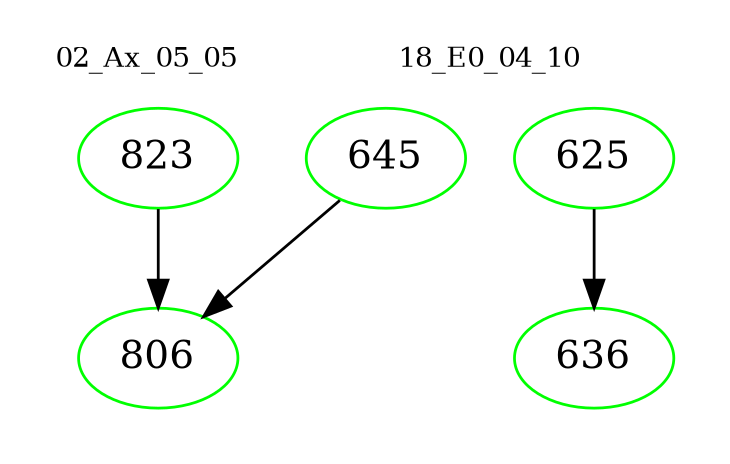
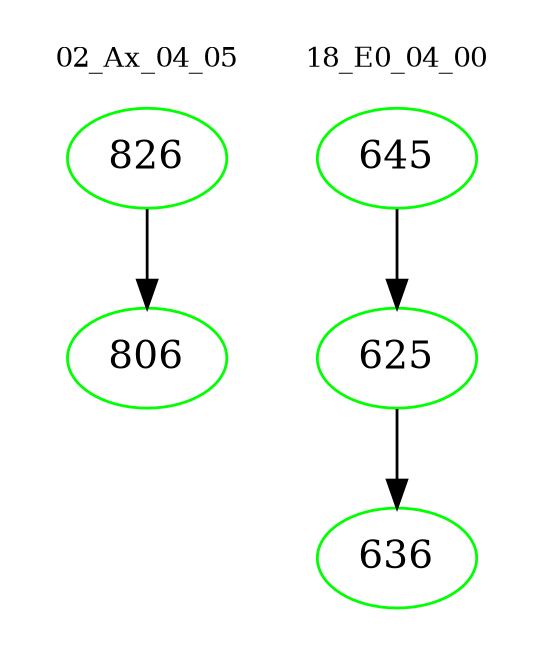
(147, 60) -> (147, 60)
(490, 60) -> (397, 60)
(158, 158) -> (147, 158)
(303, 232) -> (397, 245)
